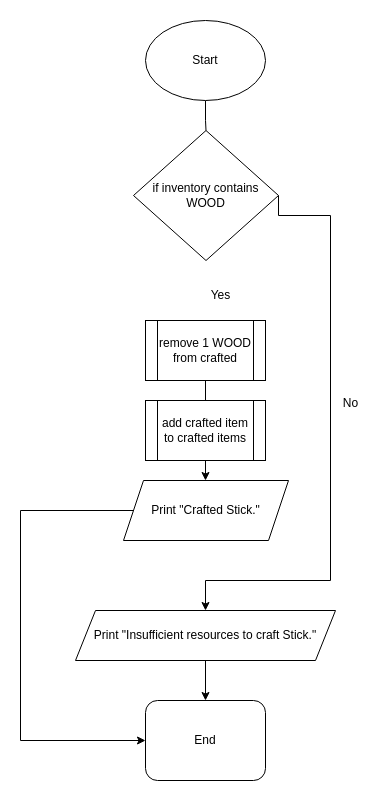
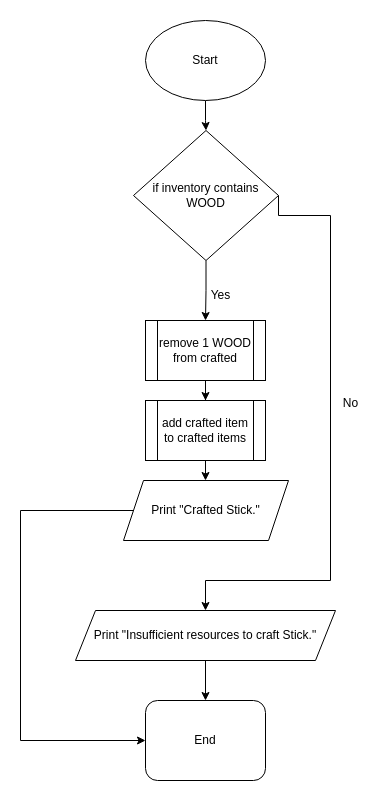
(206, 124) -> (206, 122)
none -> (206, 287)
(206, 394) -> (206, 392)
